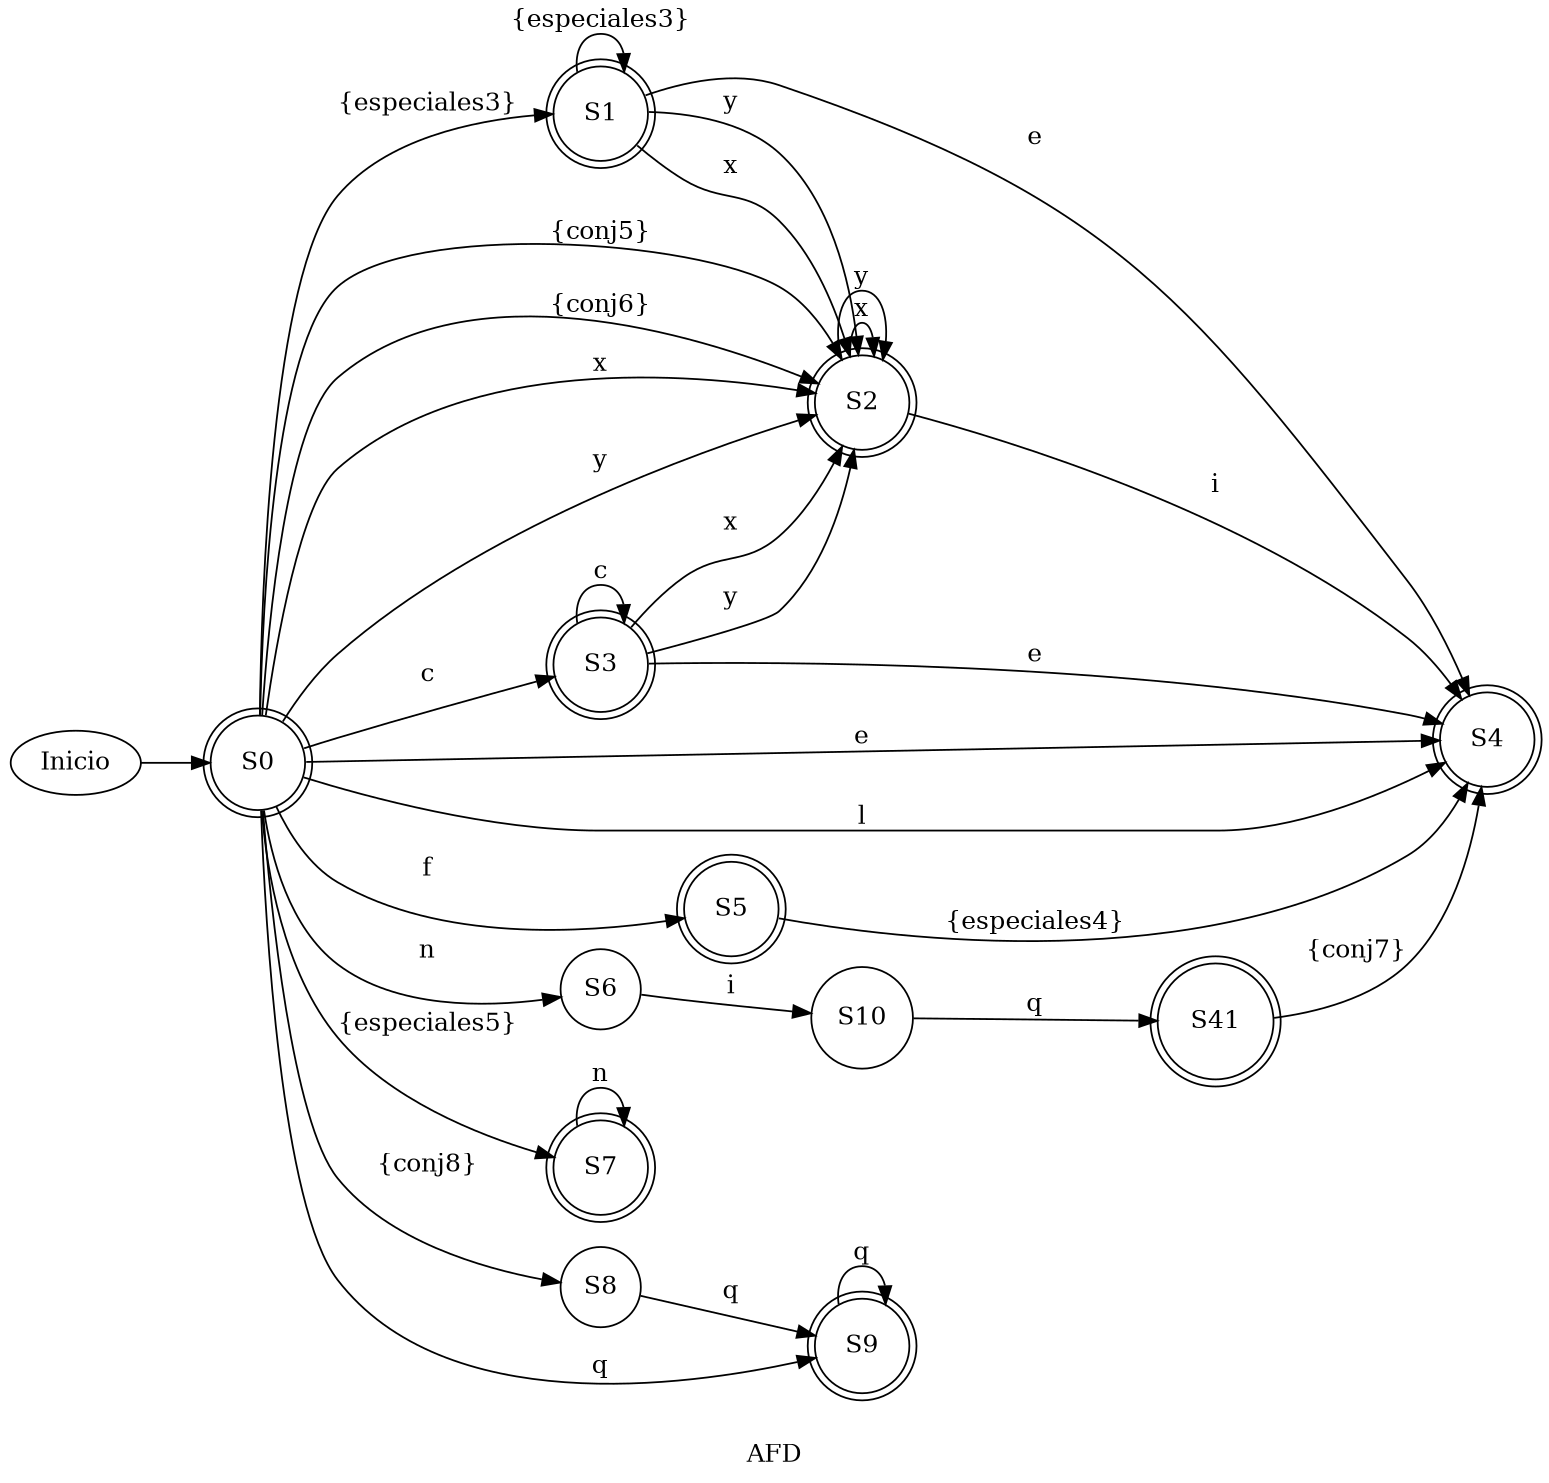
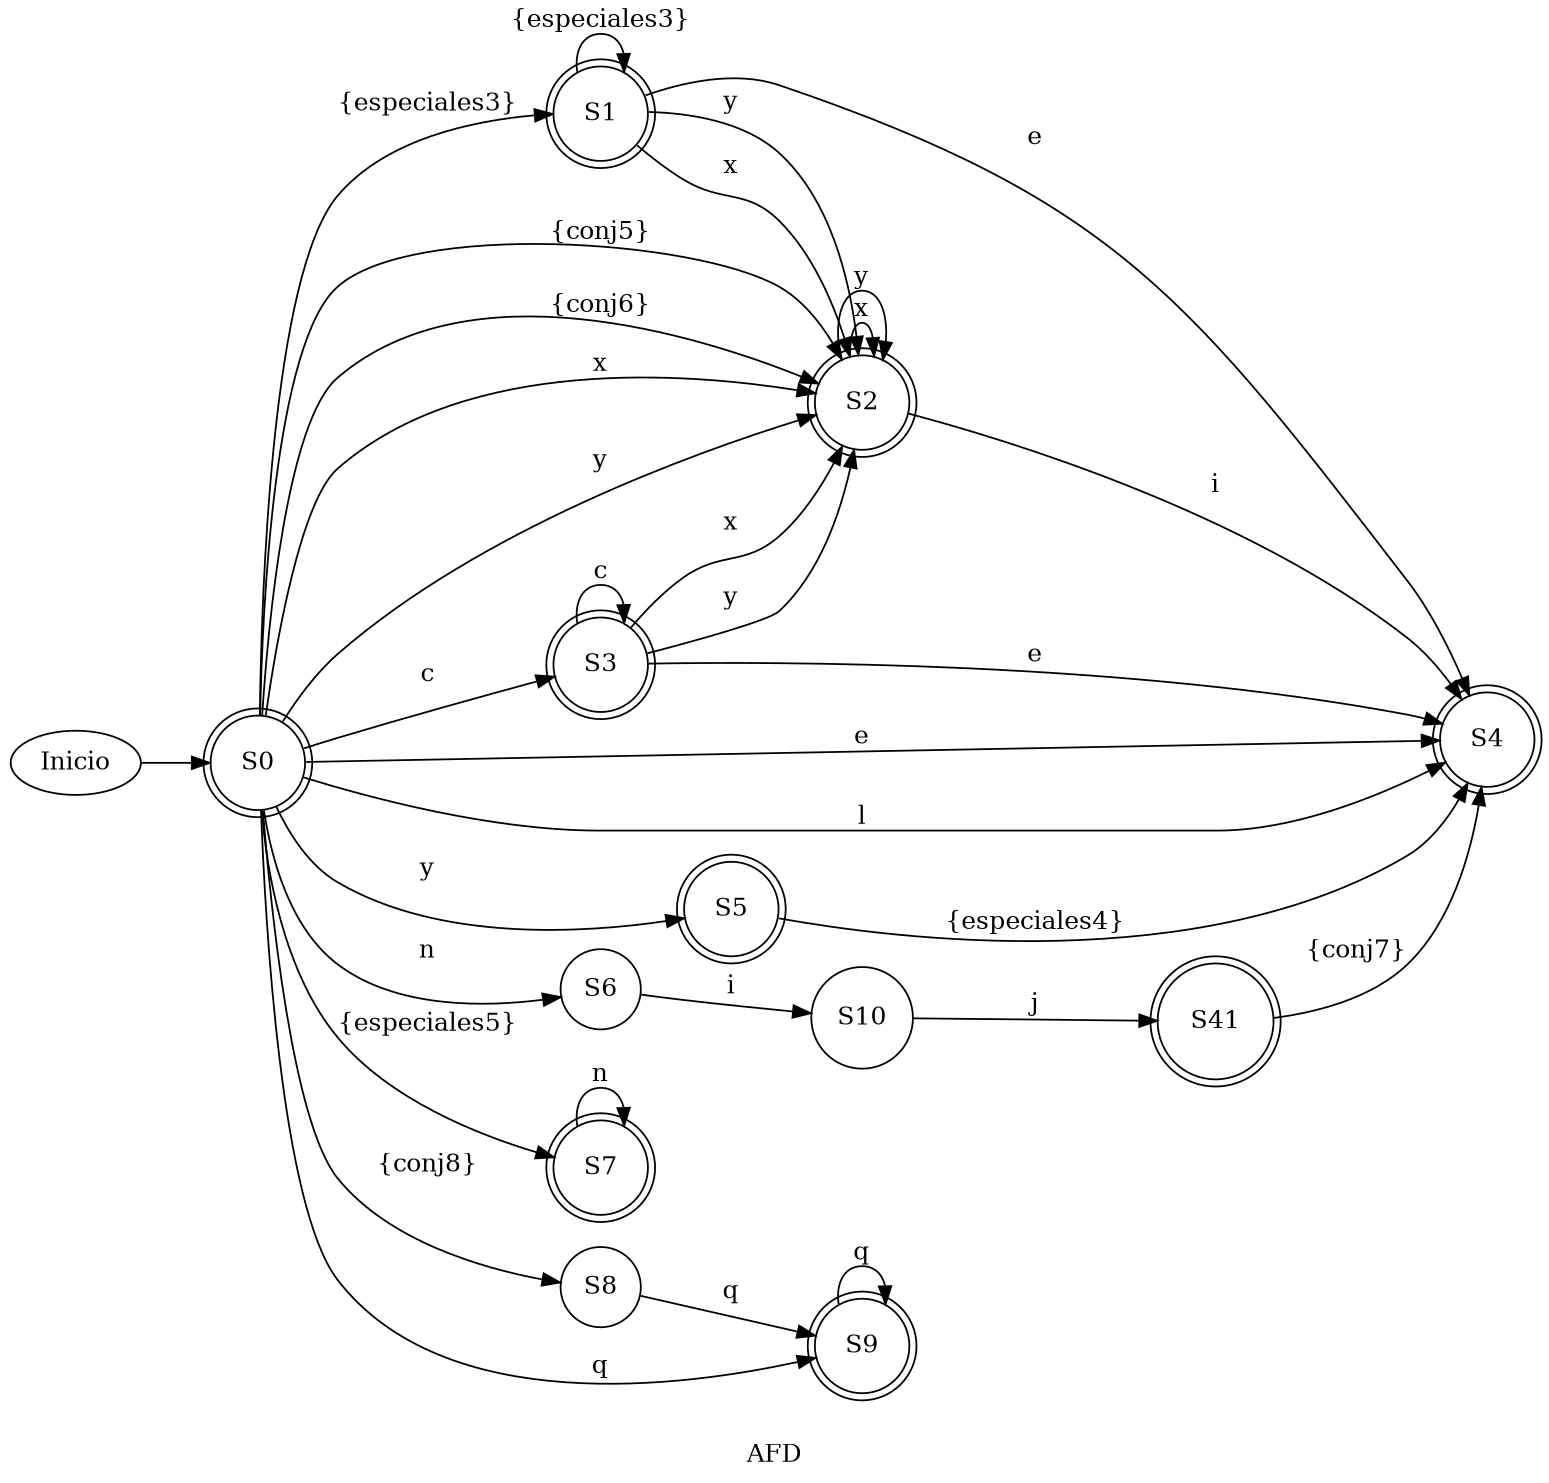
(428, 869) -> (428, 869)
(1035, 1004) -> (1035, 1004)
